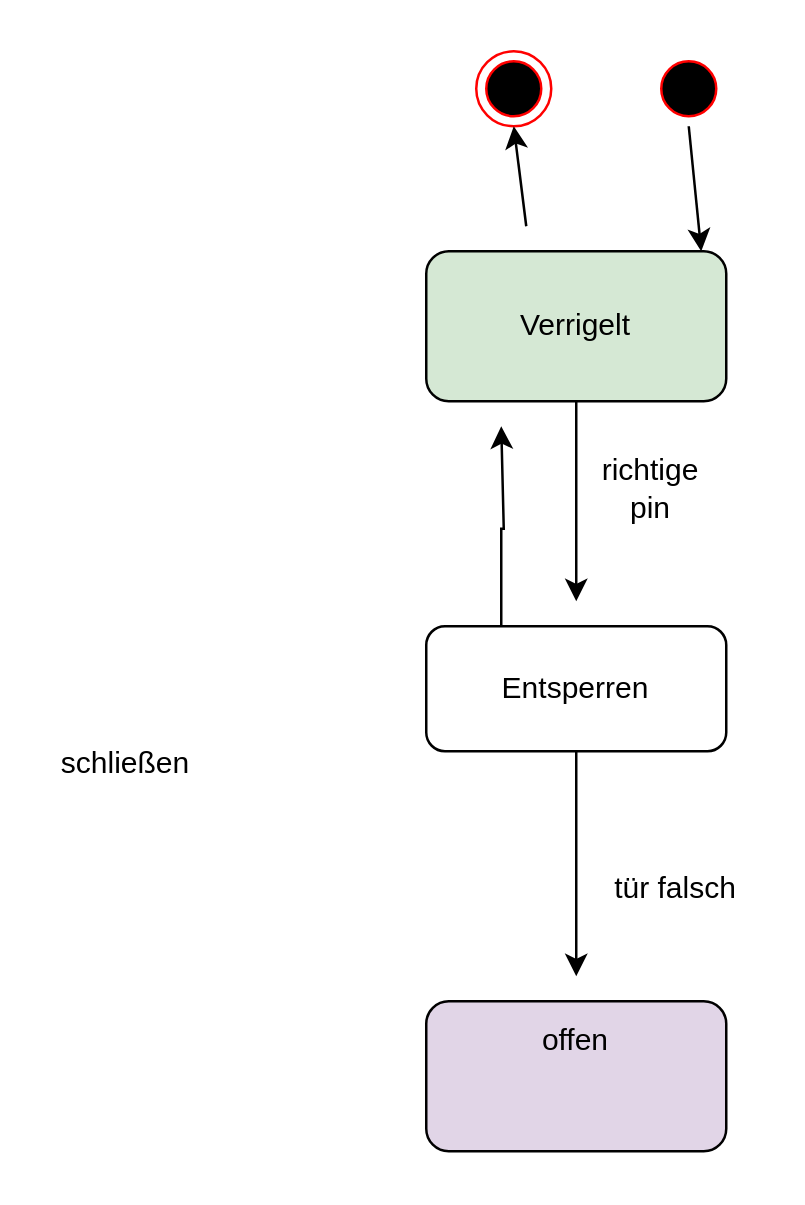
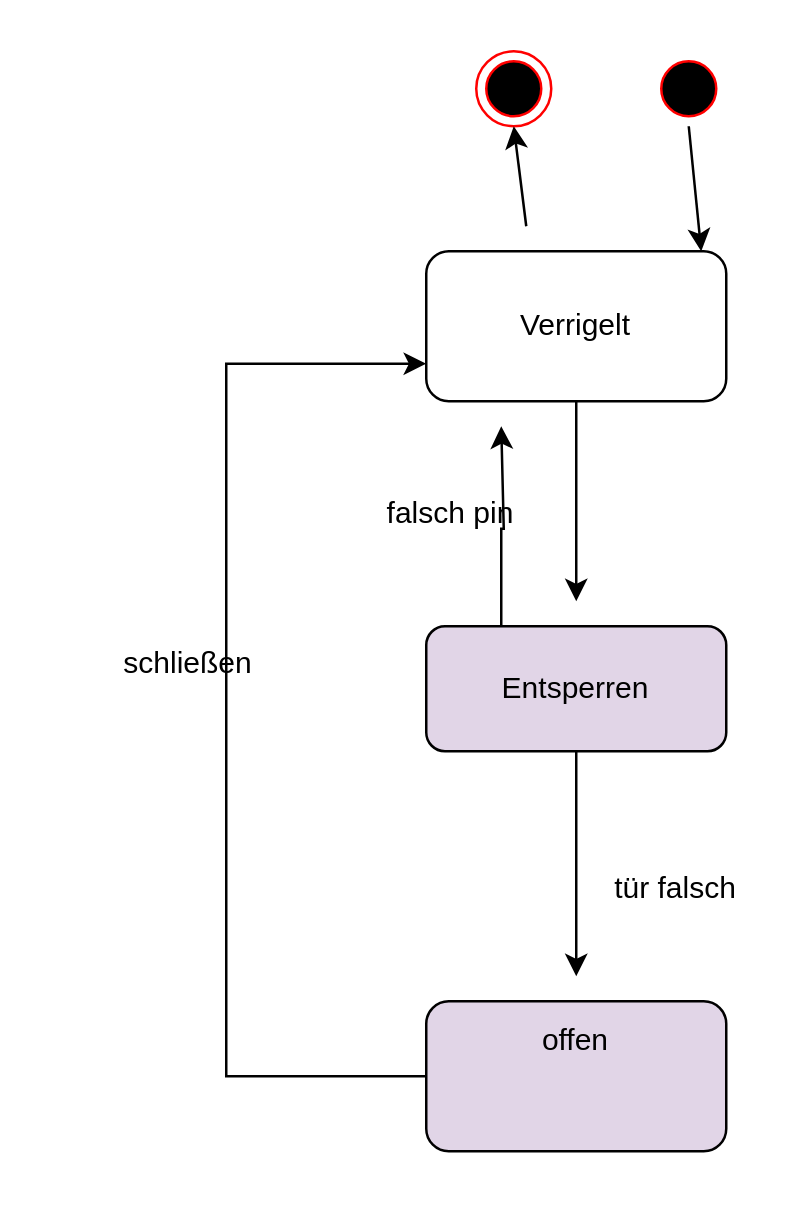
(576, 326) -> (576, 326)
(651, 489) -> none
none -> (451, 514)
(576, 689) -> (576, 689)
none -> (226, 728)
(126, 764) -> (189, 664)
